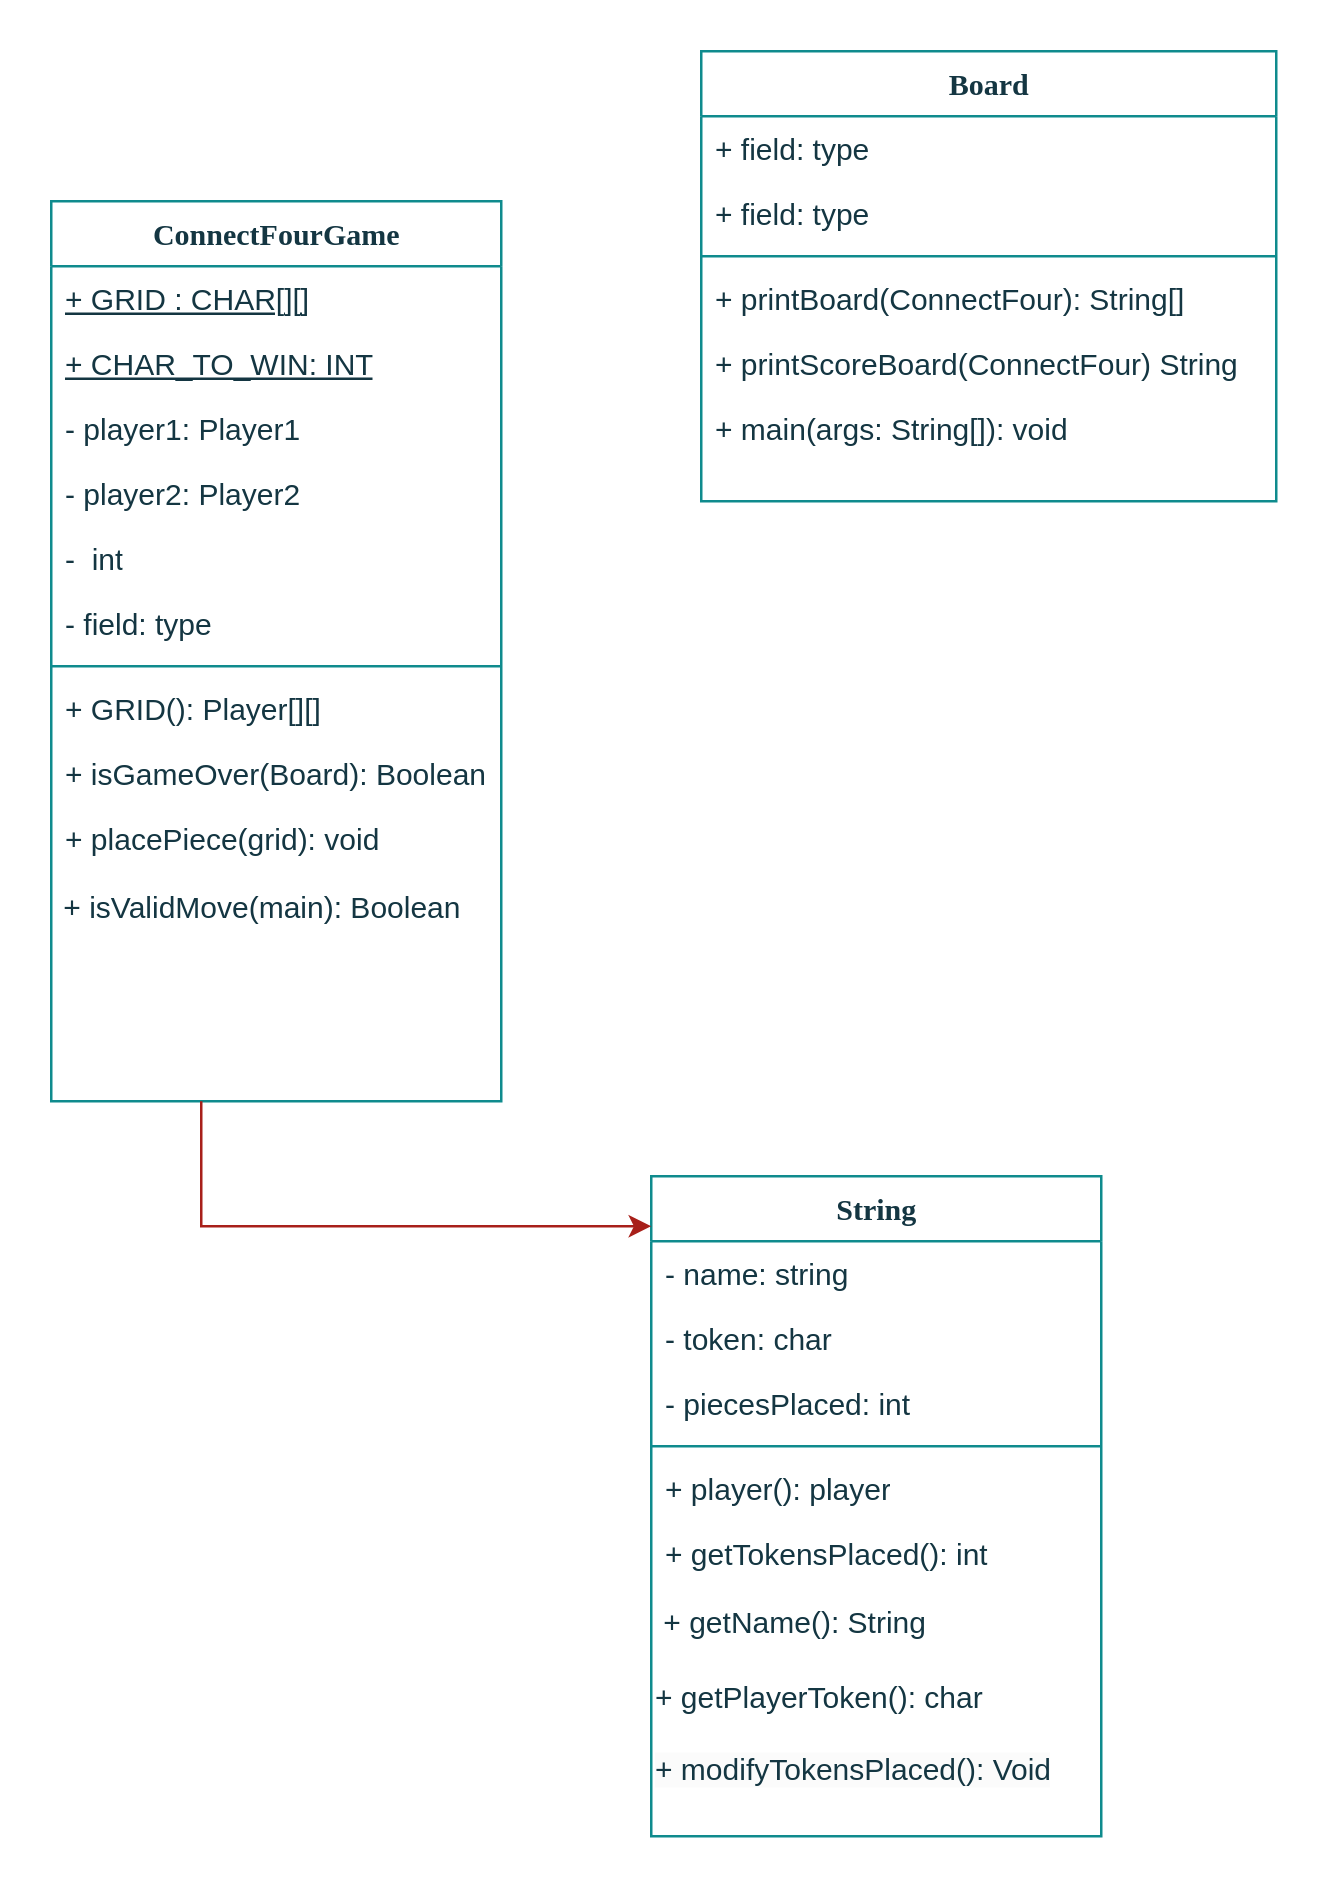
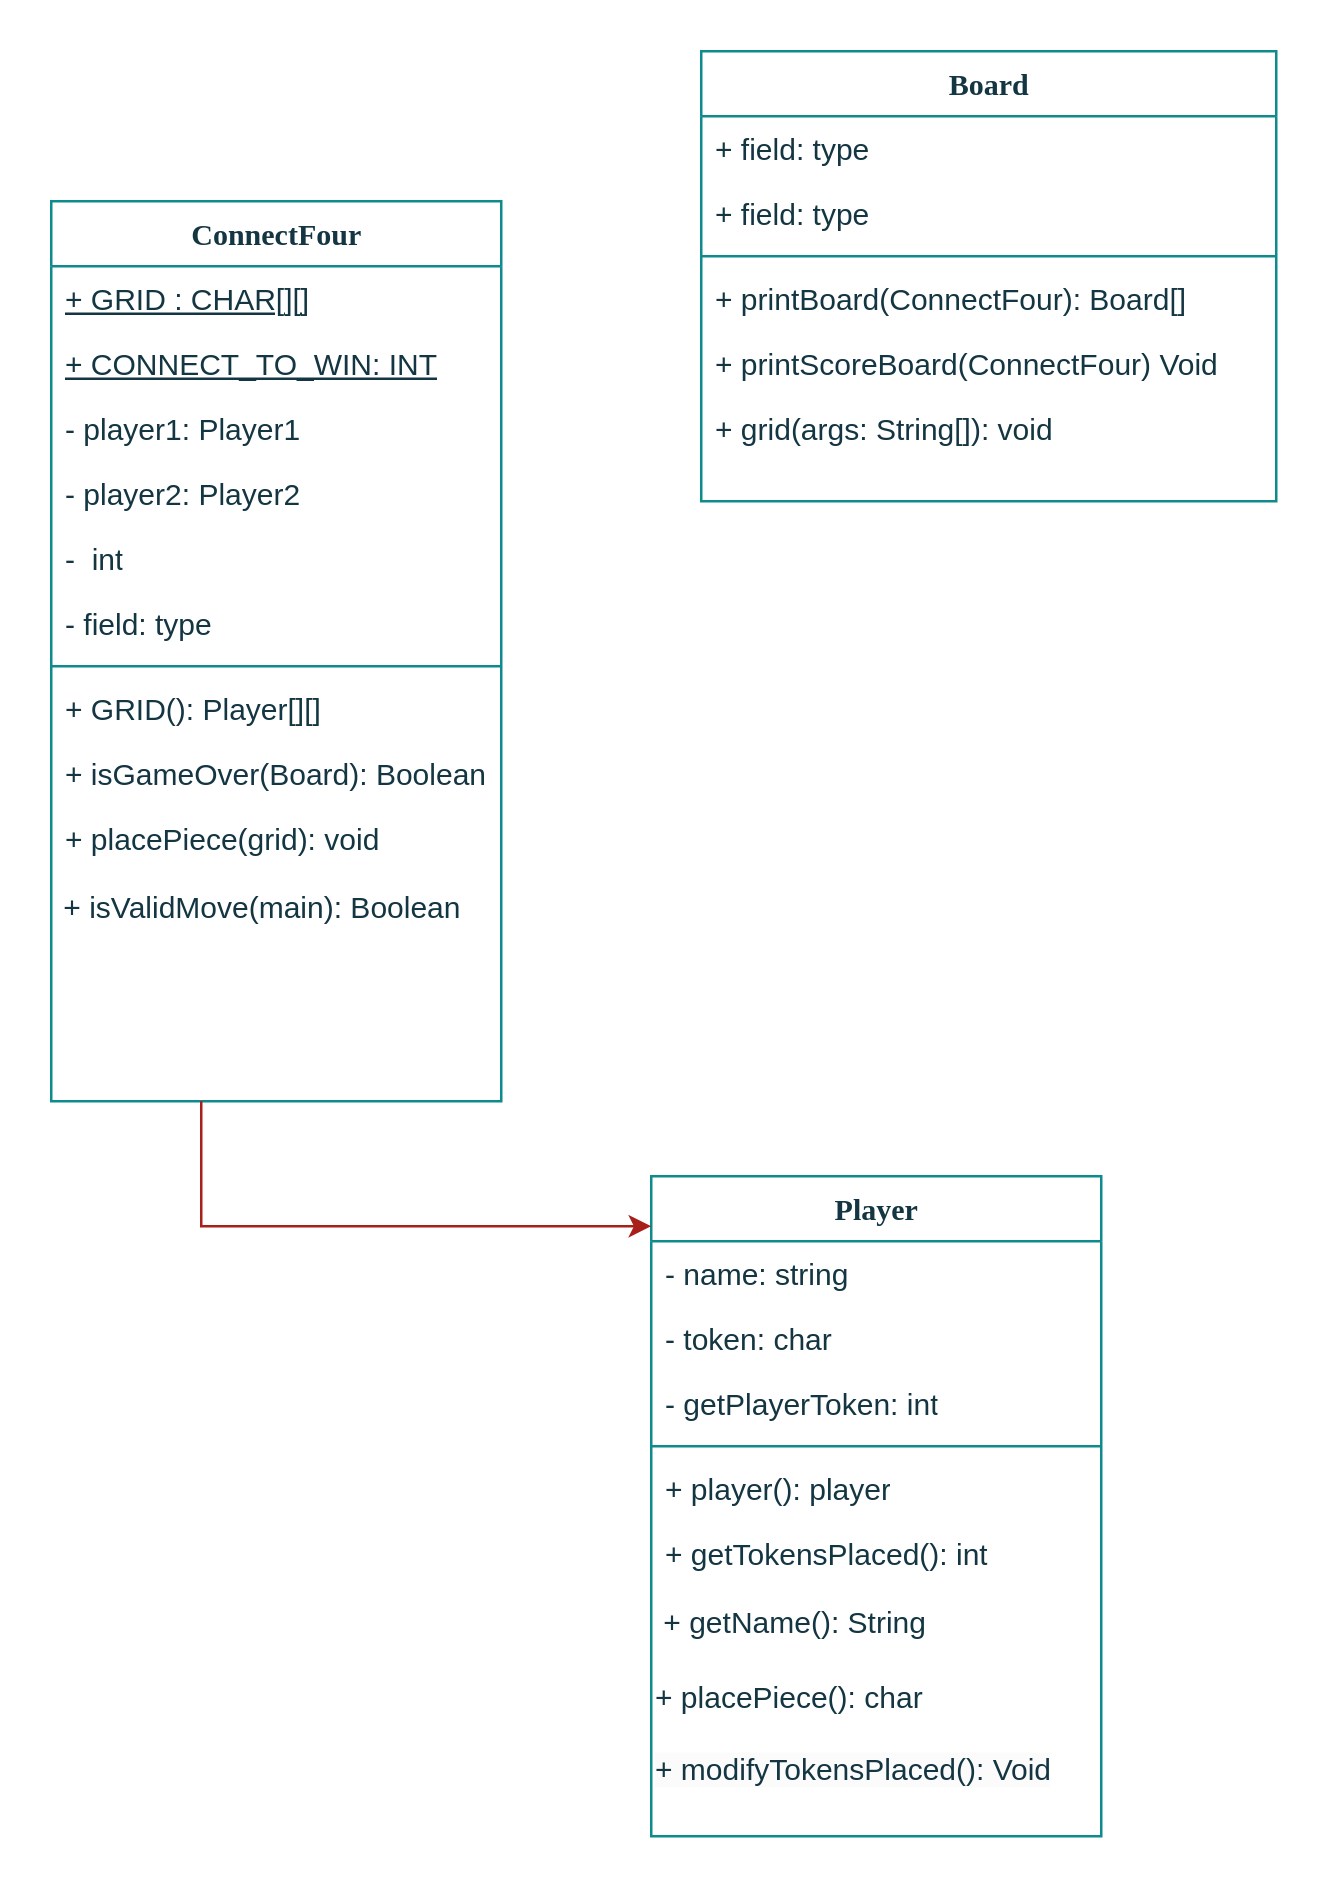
(278, 237) -> (278, 237)
(991, 302) -> (986, 302)
(210, 367) -> (235, 367)
(991, 385) -> (991, 385)
(920, 432) -> (920, 432)
(878, 1212) -> (878, 1212)
(802, 1407) -> (823, 1407)
(842, 1699) -> (805, 1699)
